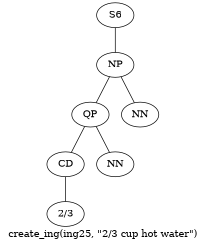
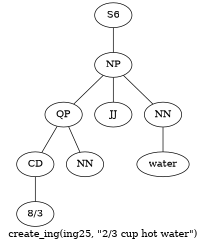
none -> (113, 115)
none -> (163, 164)
(66, 214) -> (35, 214)
